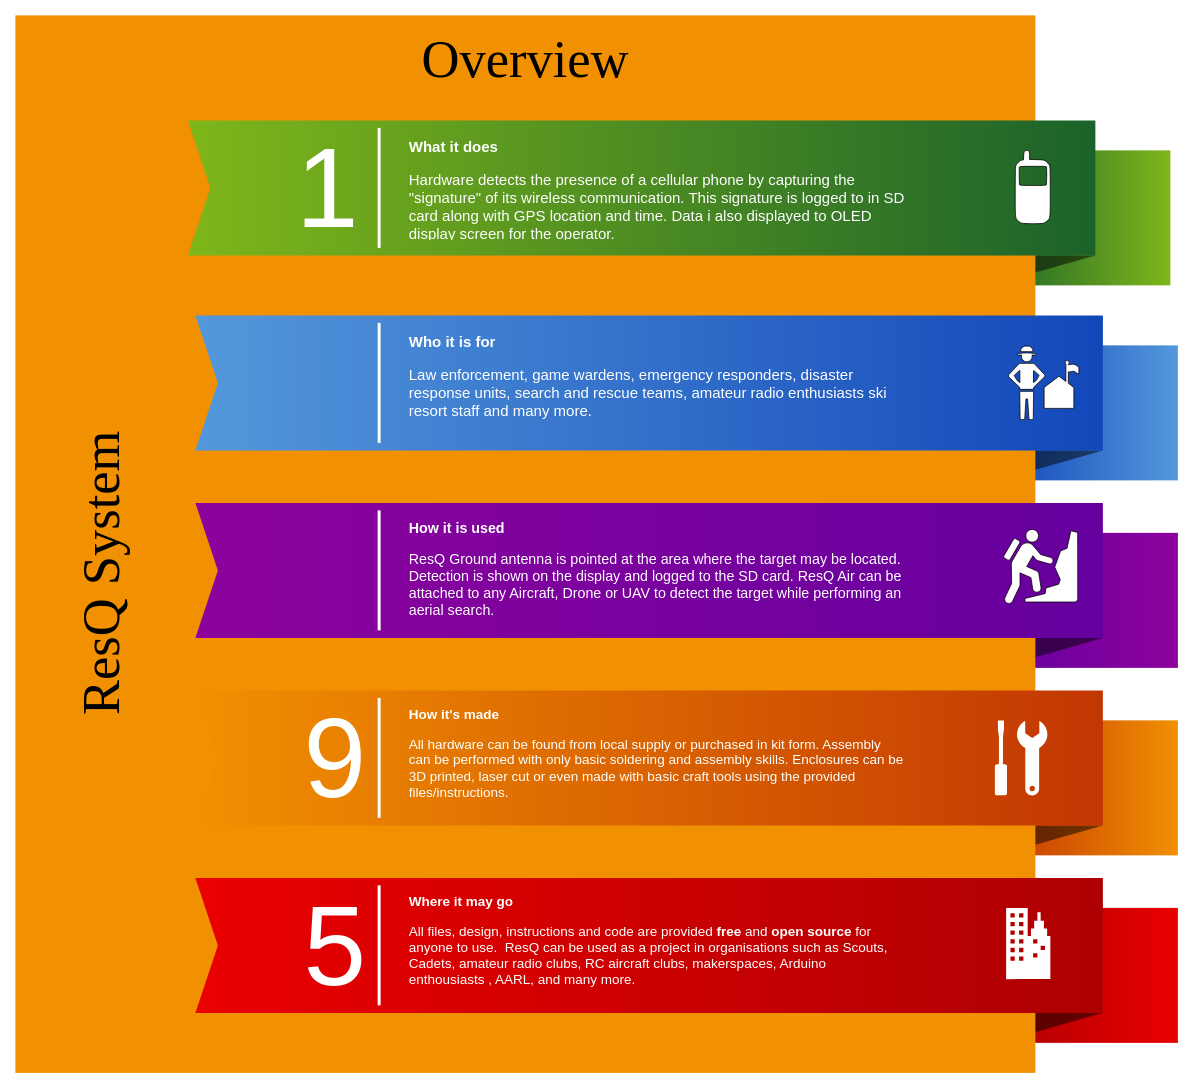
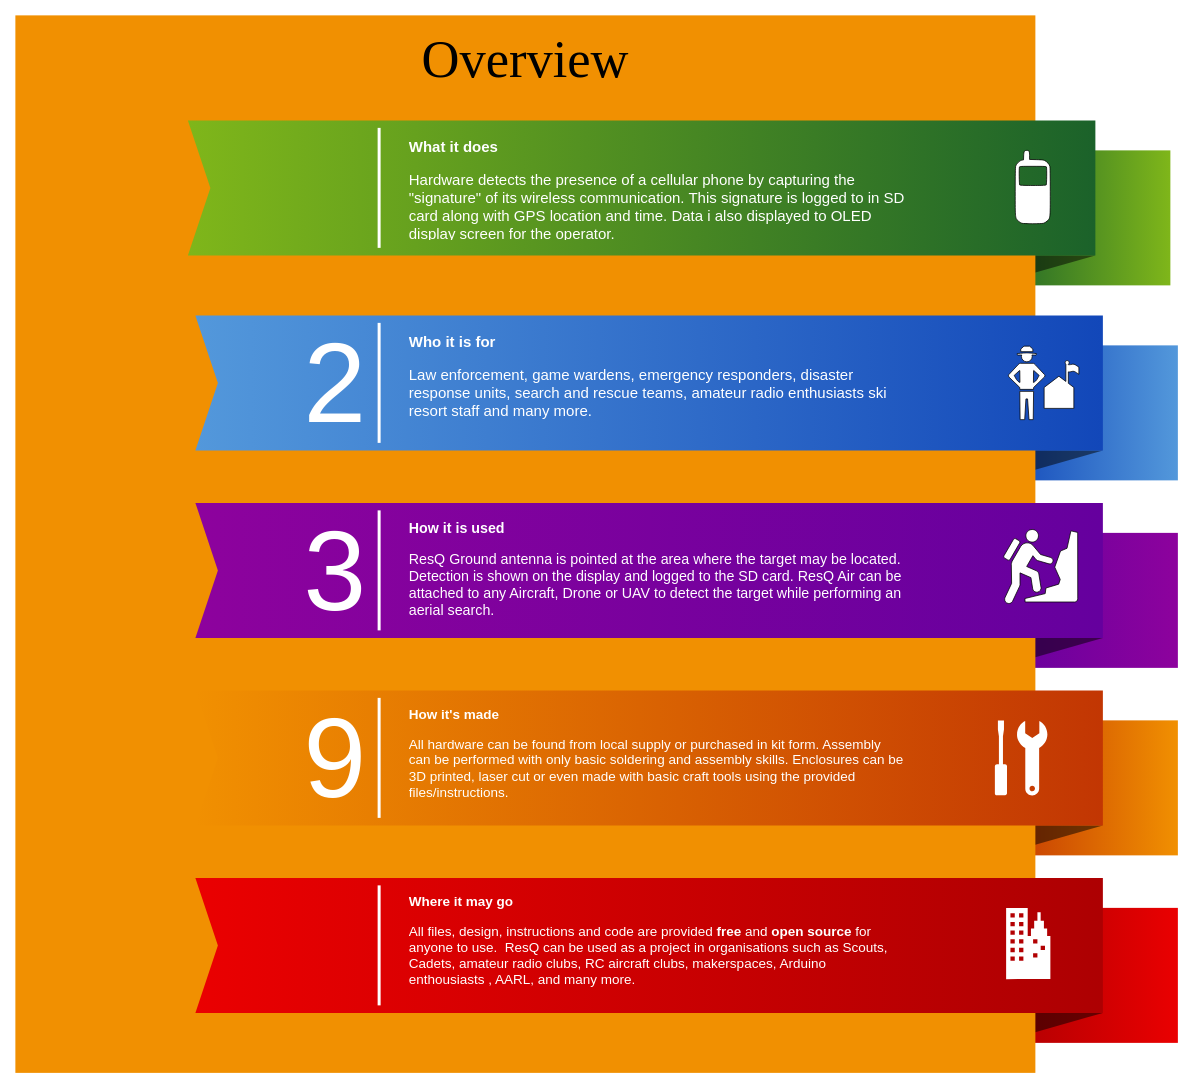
(285, 188) -> none
none -> (293, 383)
(102, 567) -> none
none -> (293, 570)
(293, 945) -> none
